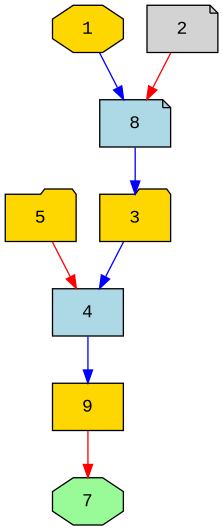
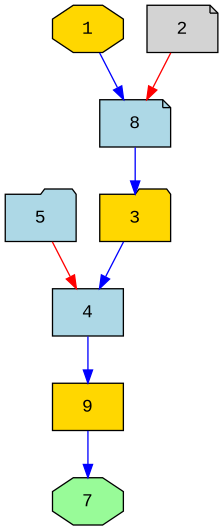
(41, 218) -> (41, 218)
(88, 448) -> (88, 448)
